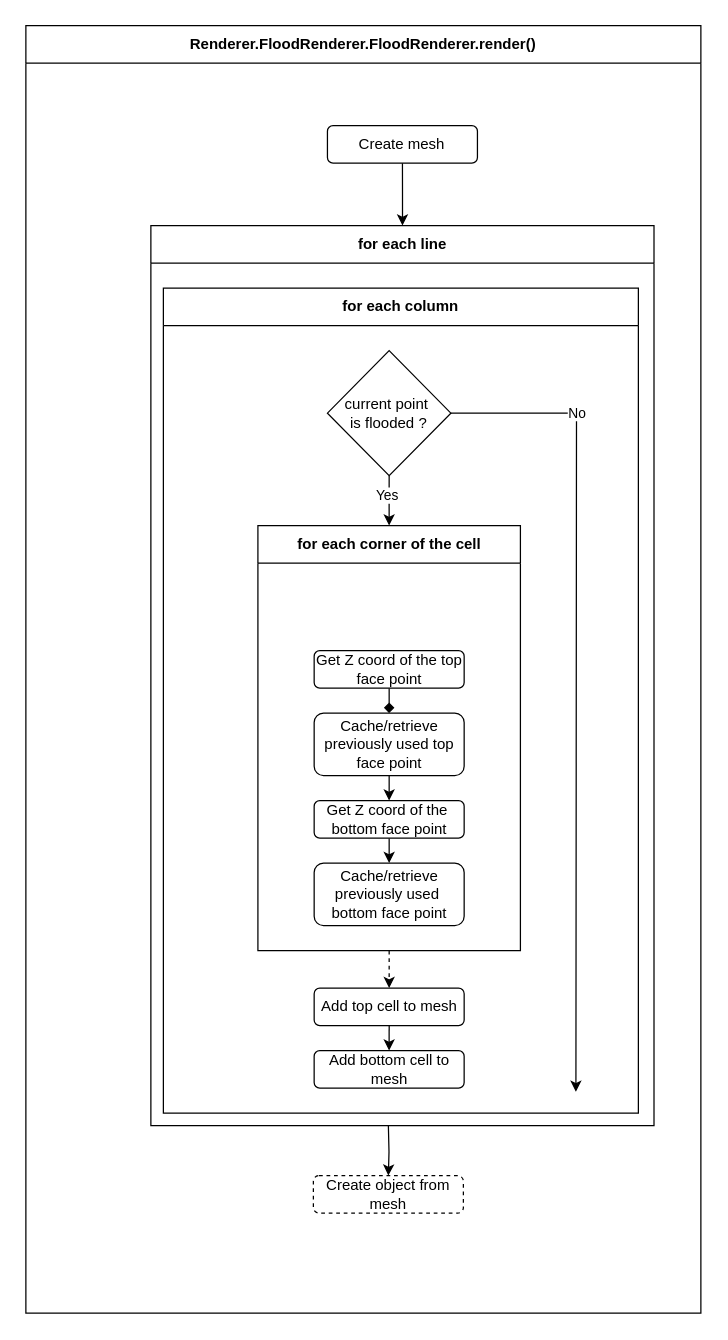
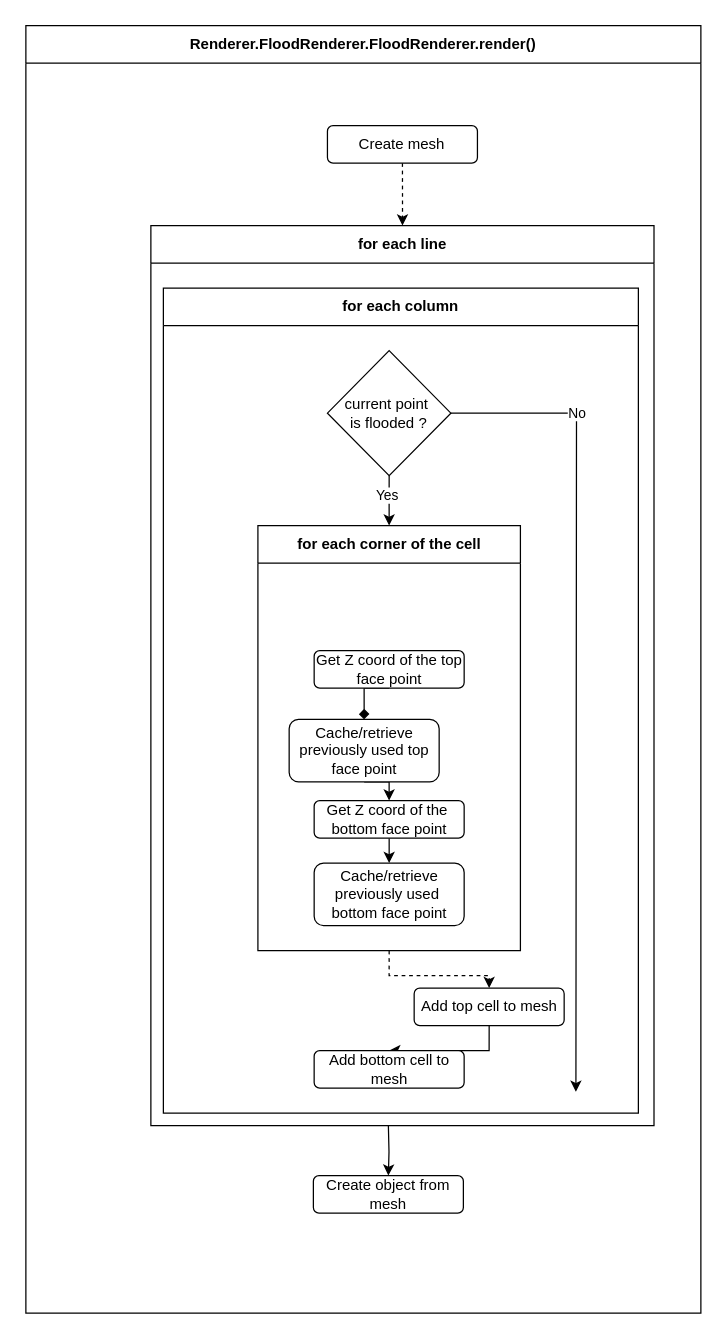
(402, 190) -> (402, 190)
(389, 744) -> (364, 751)
(389, 1007) -> (489, 1007)
(388, 1194) -> (388, 1194)
